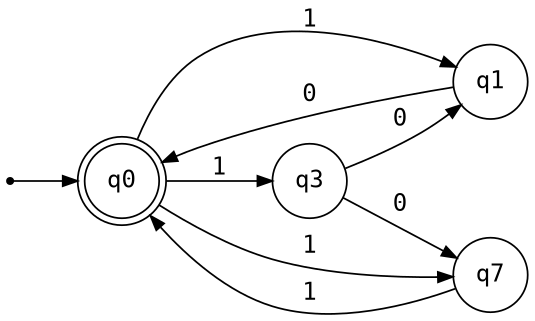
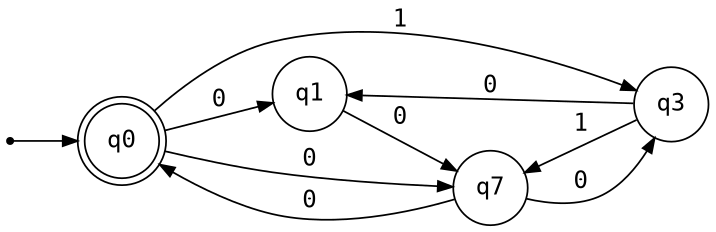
(310, 20) -> (219, 100)
(313, 115) -> (393, 137)
none -> (596, 198)
(400, 204) -> (581, 124)
(310, 246) -> (310, 159)
(310, 293) -> (310, 201)
